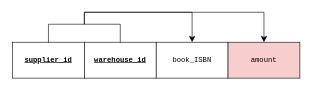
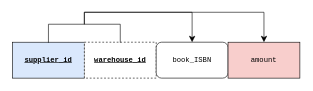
(48, 60) -> (48, 60)
(120, 60) -> (120, 60)
(192, 60) -> (192, 60)
